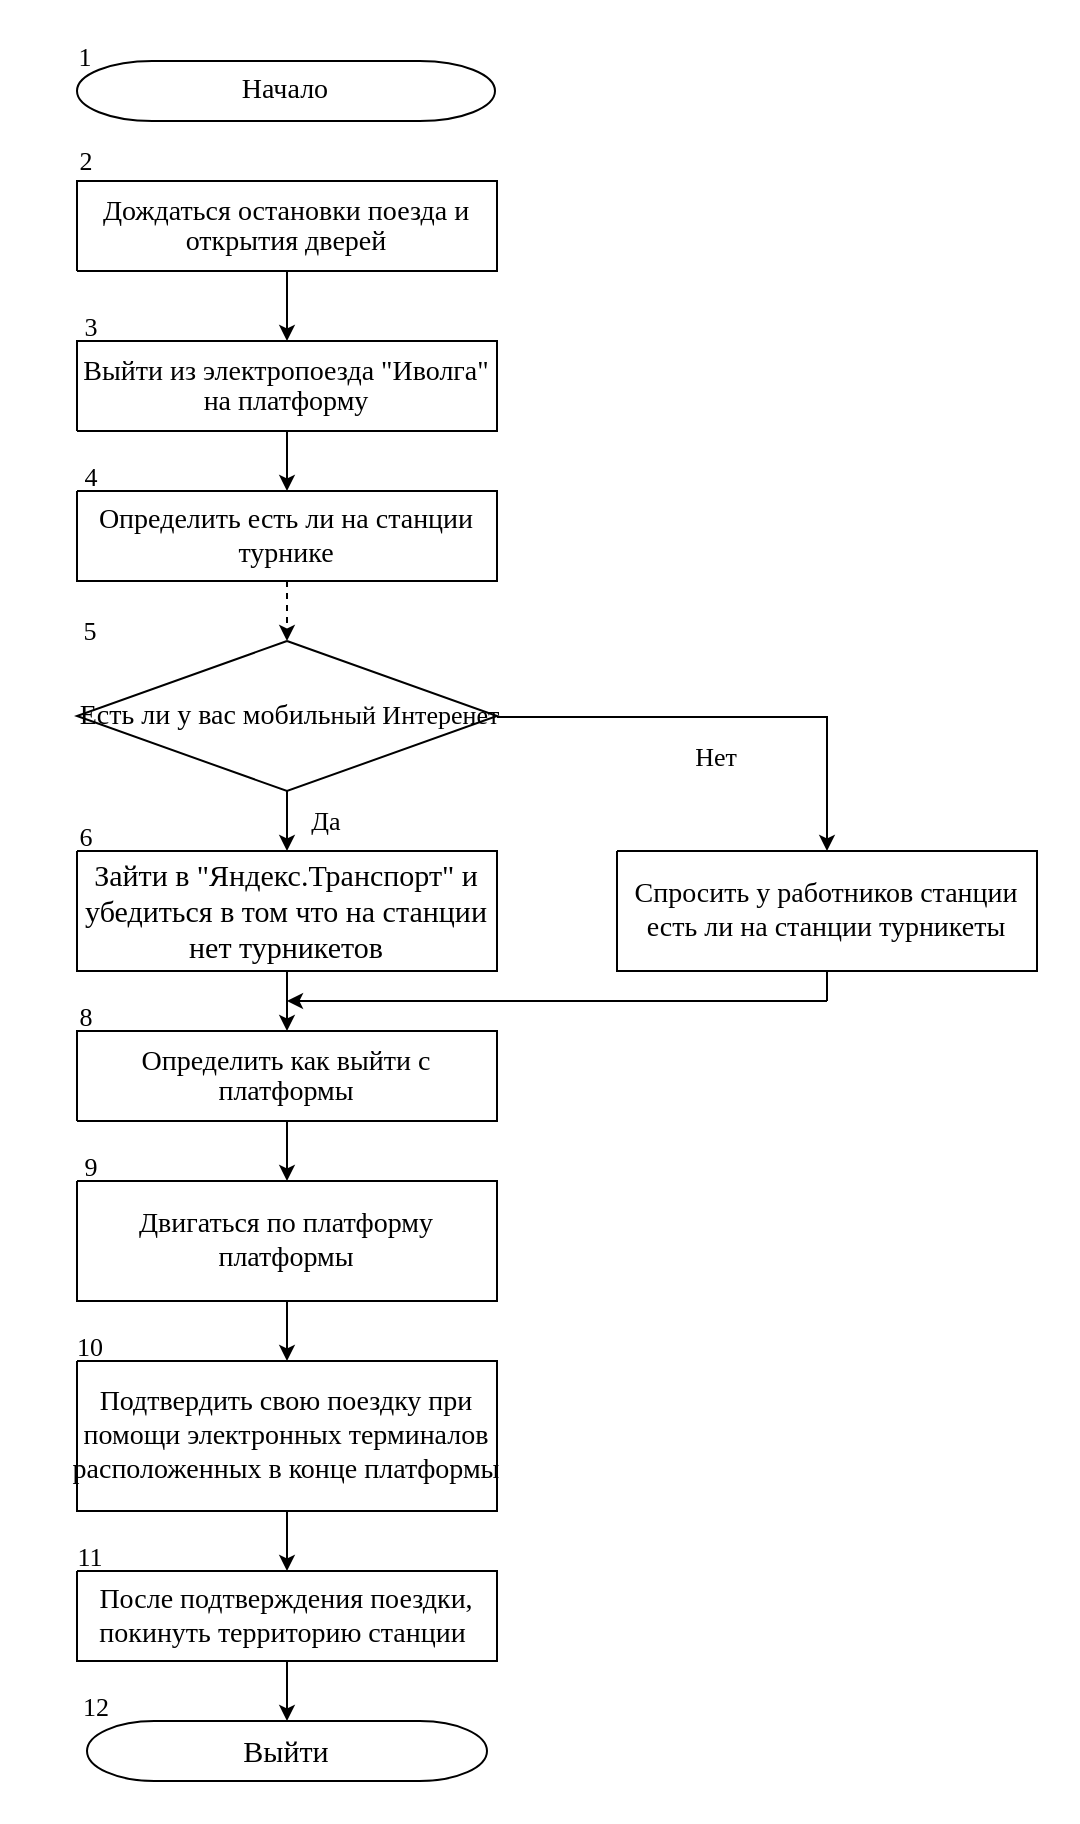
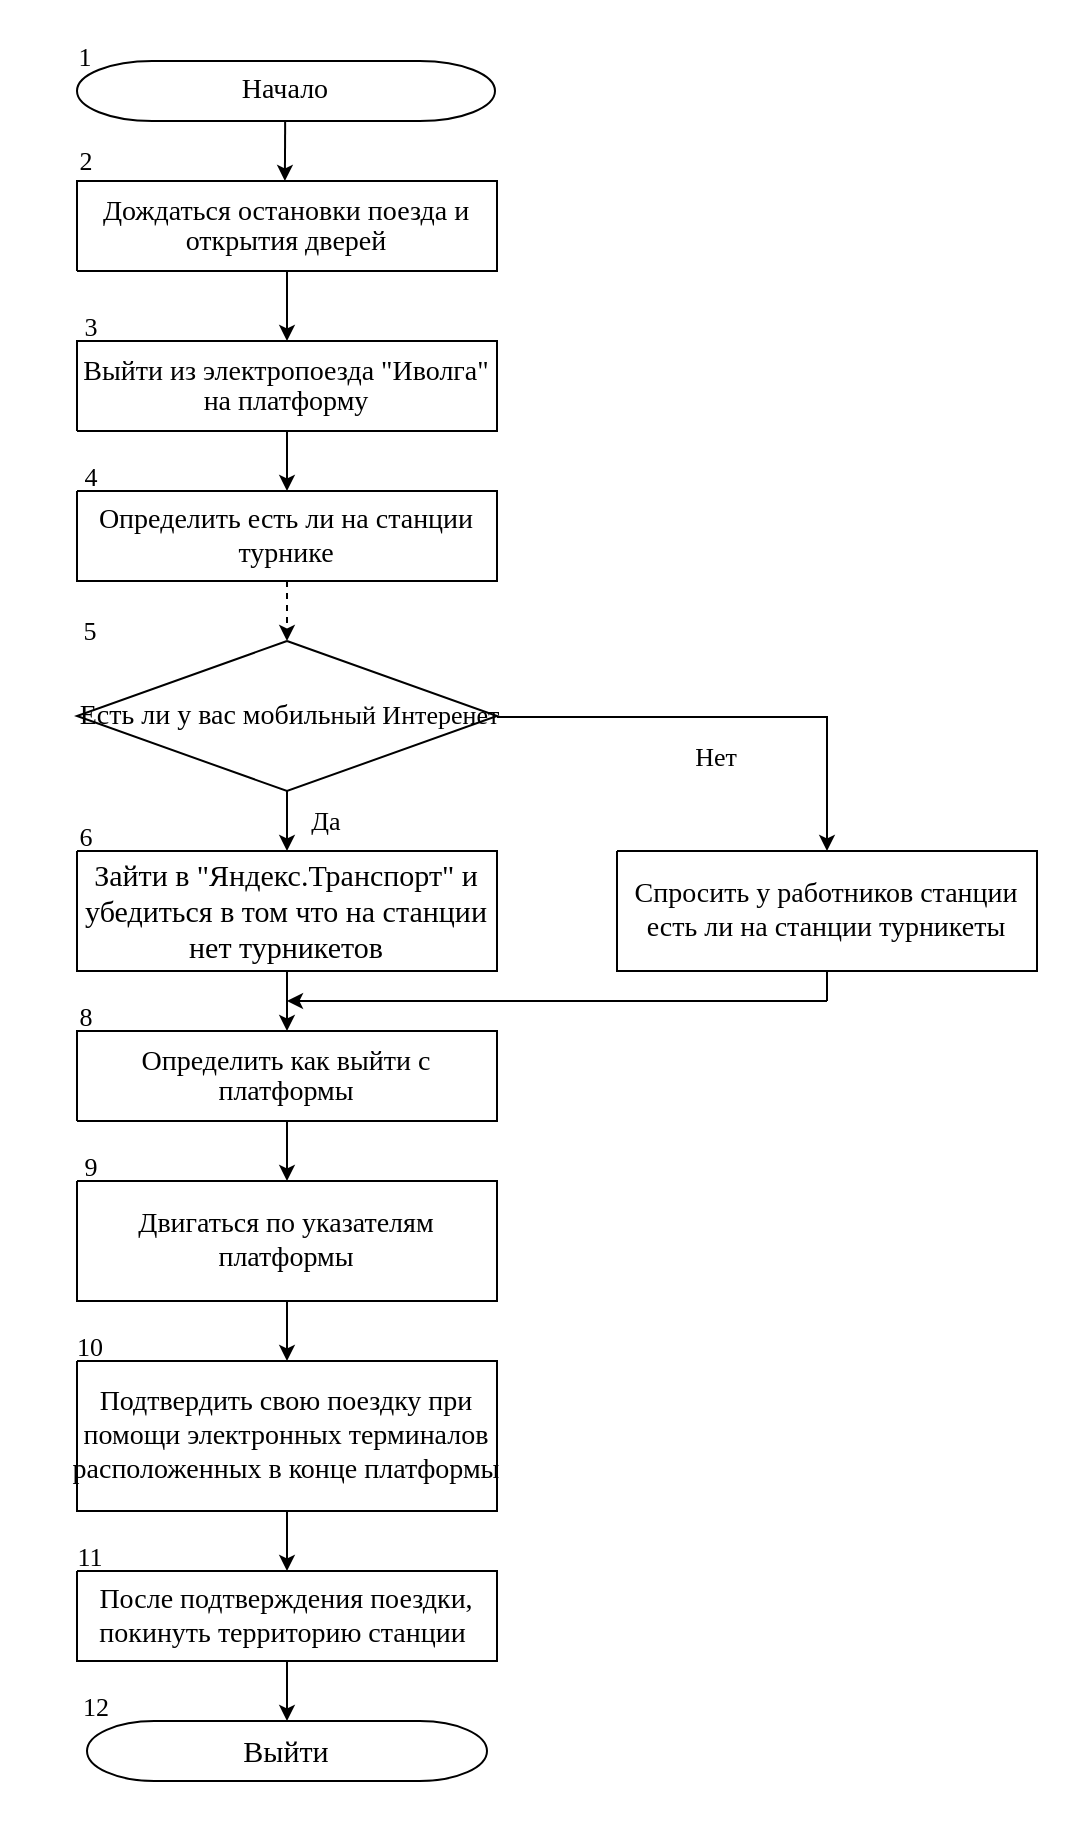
none -> (285, 145)
(287, 1241) -> (287, 1241)
